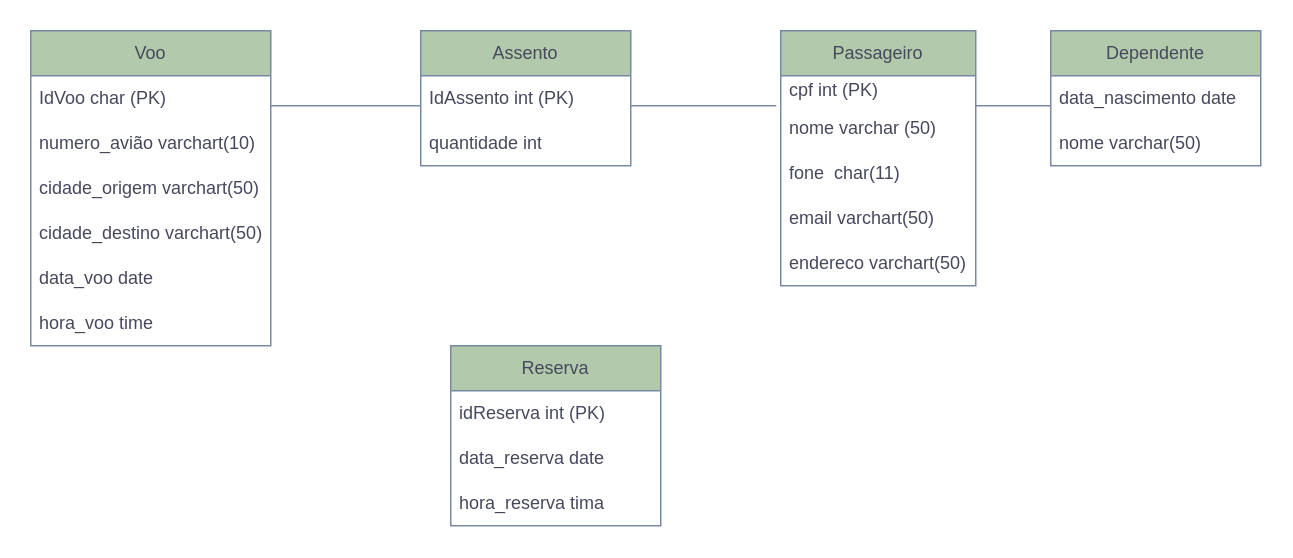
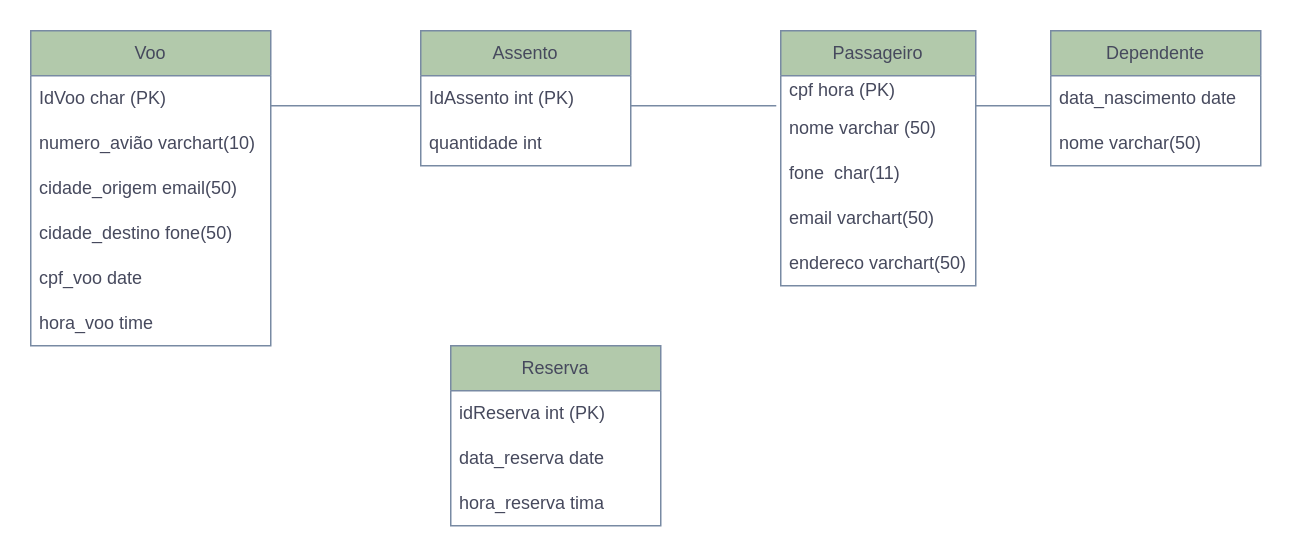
(843, 91) -> (851, 91)
(152, 188) -> (144, 188)
(152, 233) -> (149, 233)
(103, 278) -> (98, 278)
